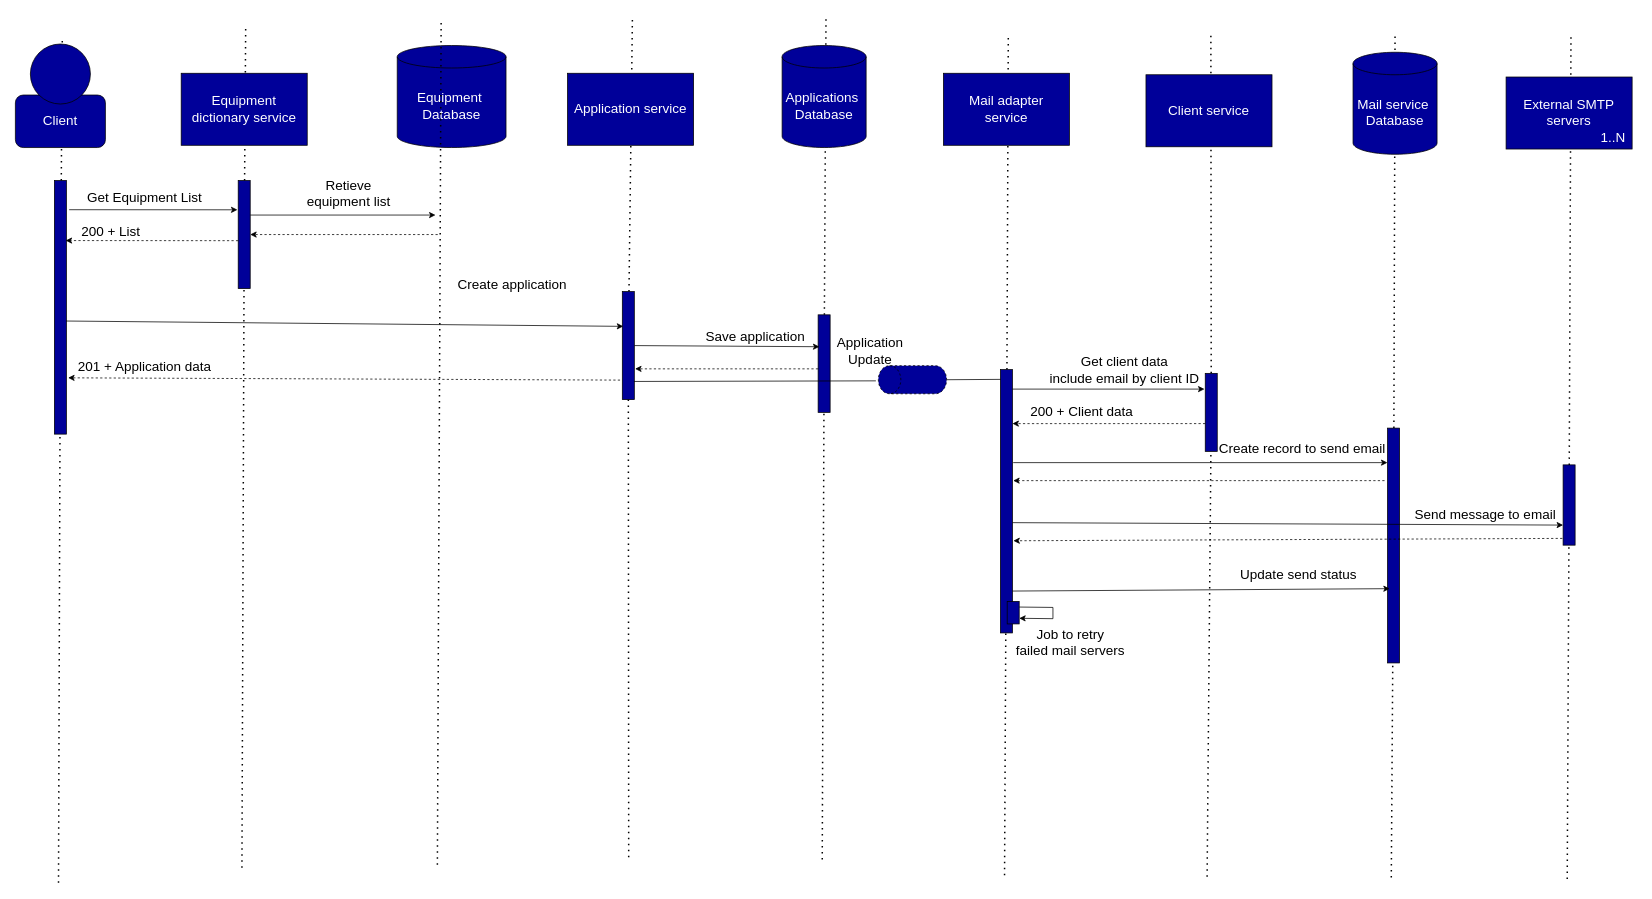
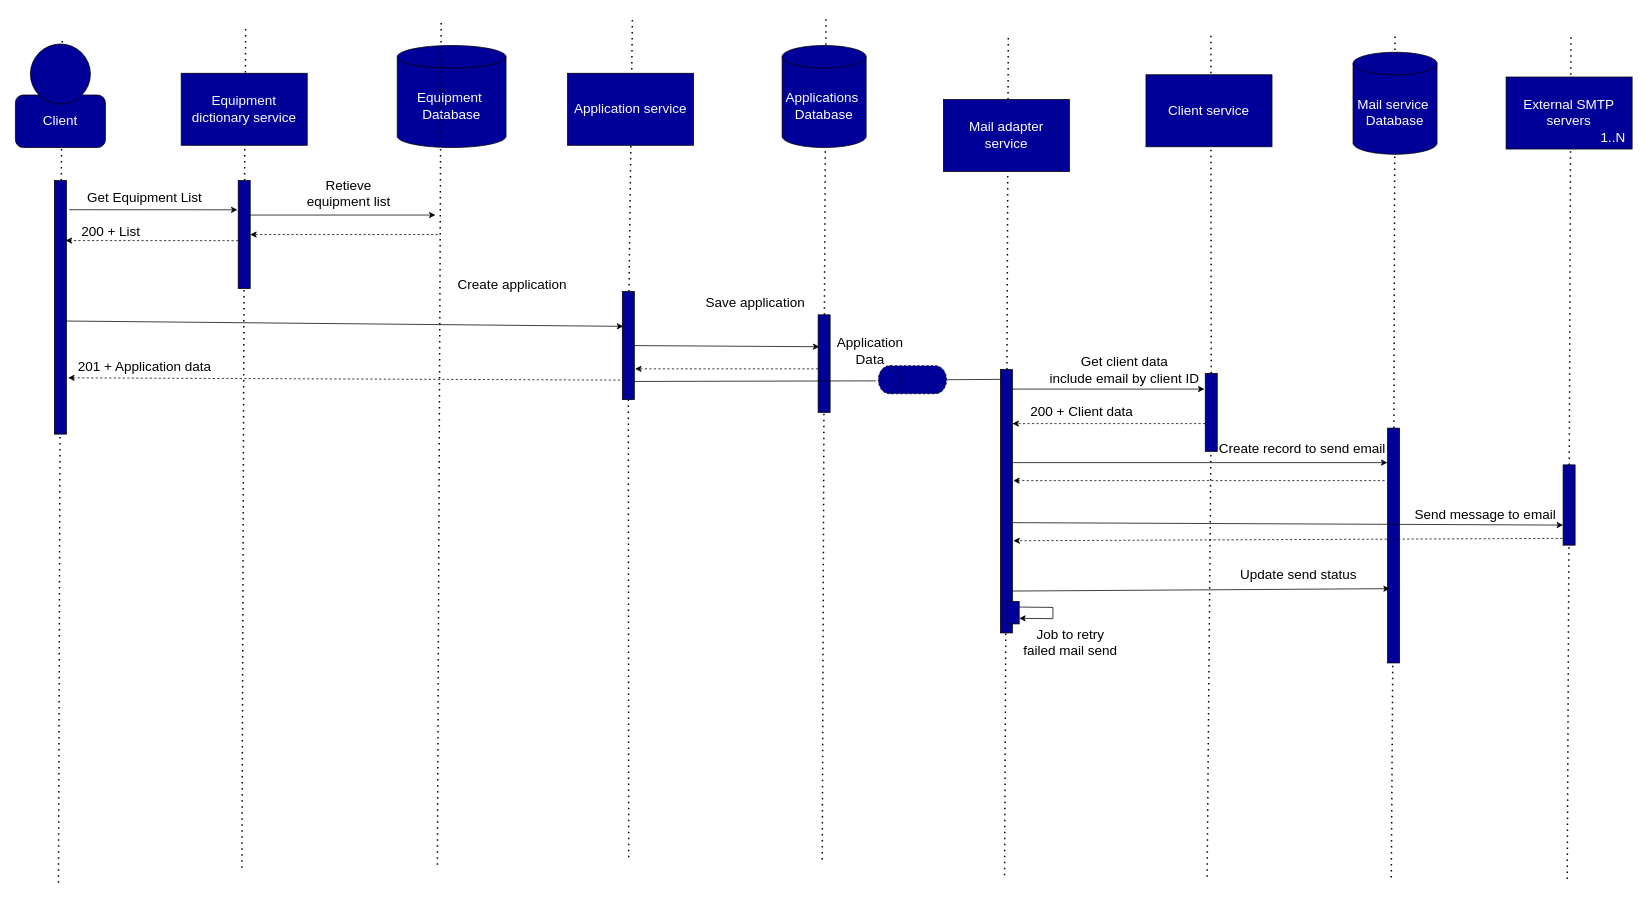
(1006, 109) -> (1006, 135)
(755, 336) -> (755, 303)
(870, 351) -> (870, 351)
(1070, 642) -> (1070, 642)
